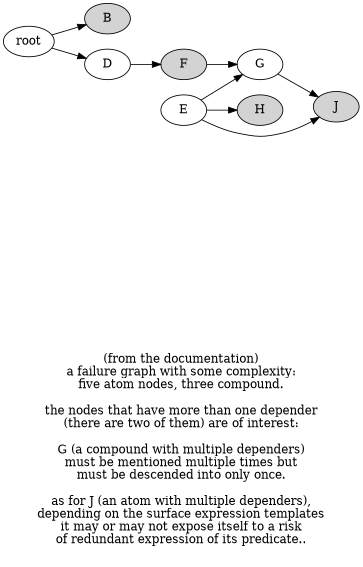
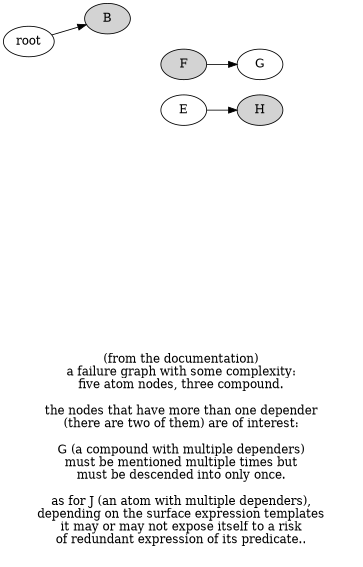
(108, 64) -> none
(218, 90) -> none
(336, 107) -> none
